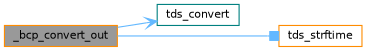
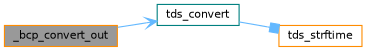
(192, 36) -> (253, 24)
